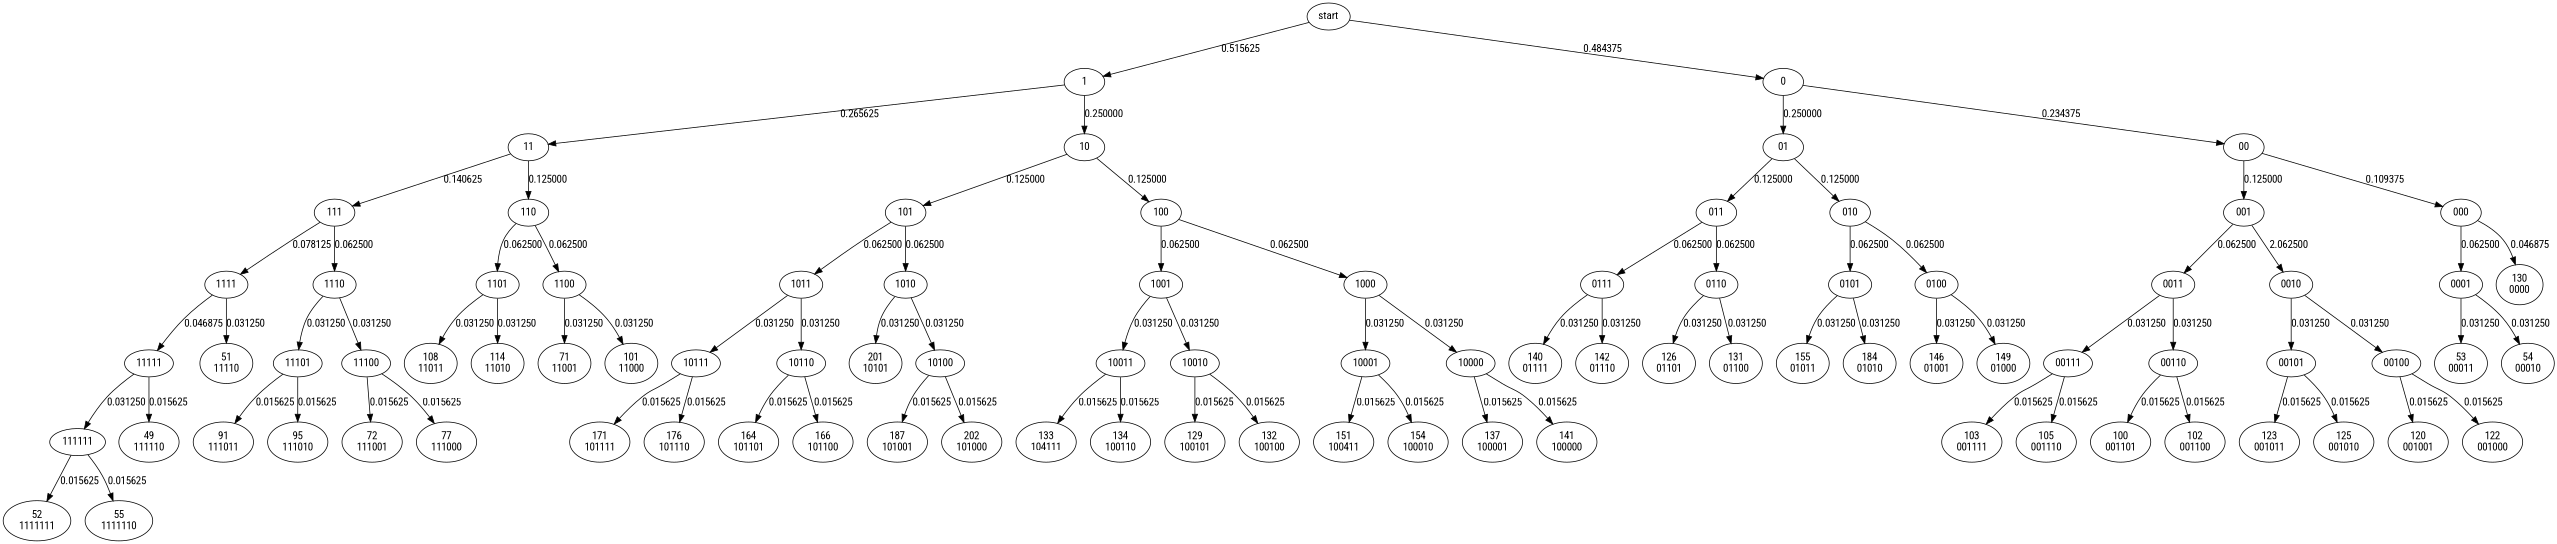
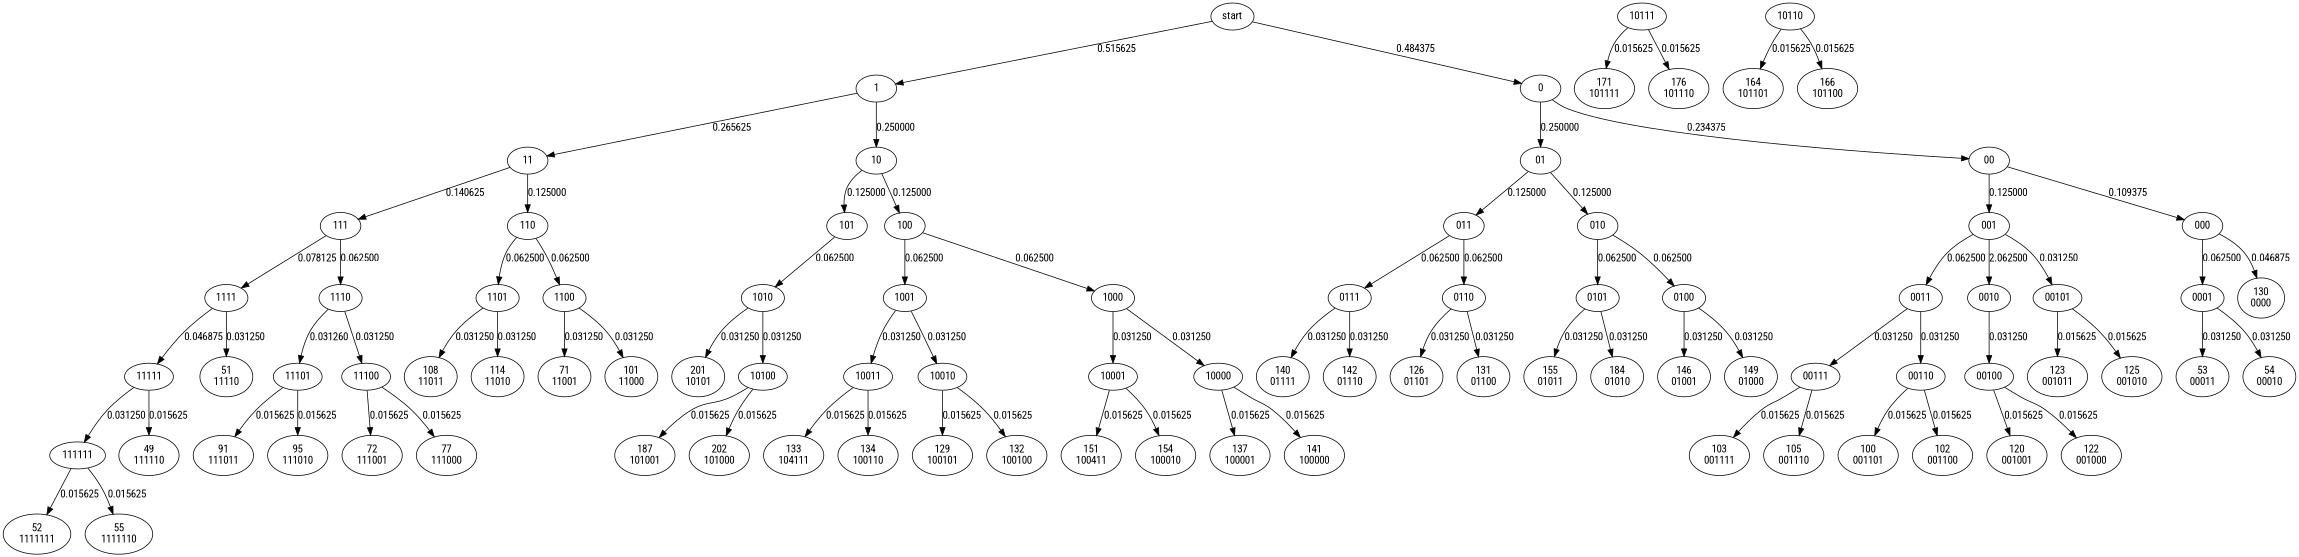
(801, 285) -> none
(2291, 320) -> (2031, 252)
(326, 324) -> (329, 337)
